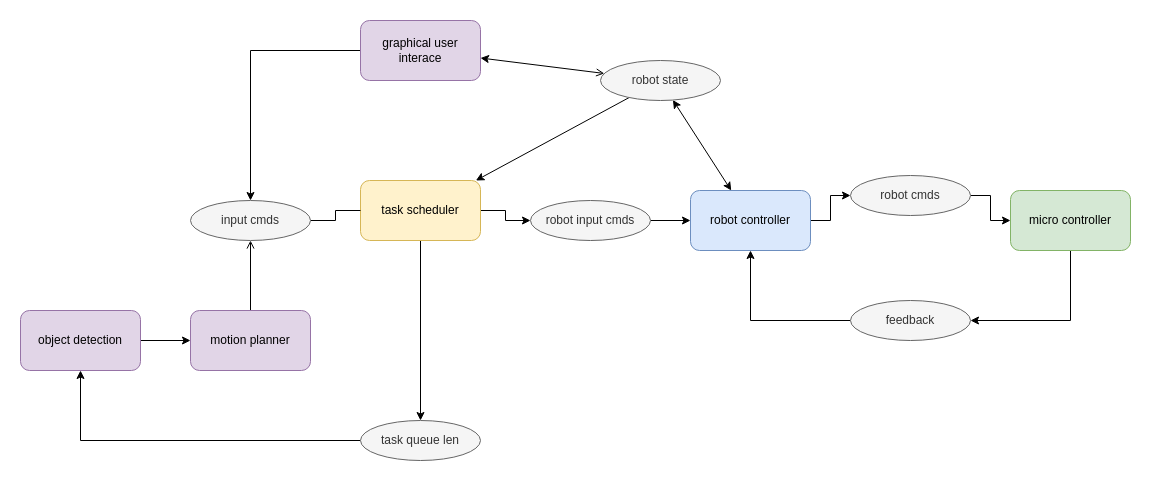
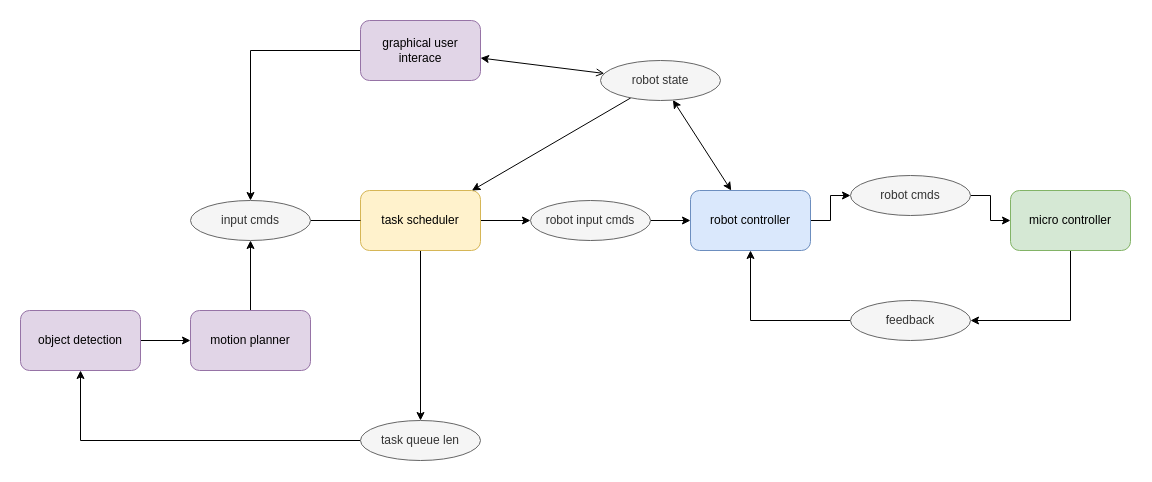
(421, 211) -> (421, 221)
(251, 246) -> (251, 248)
